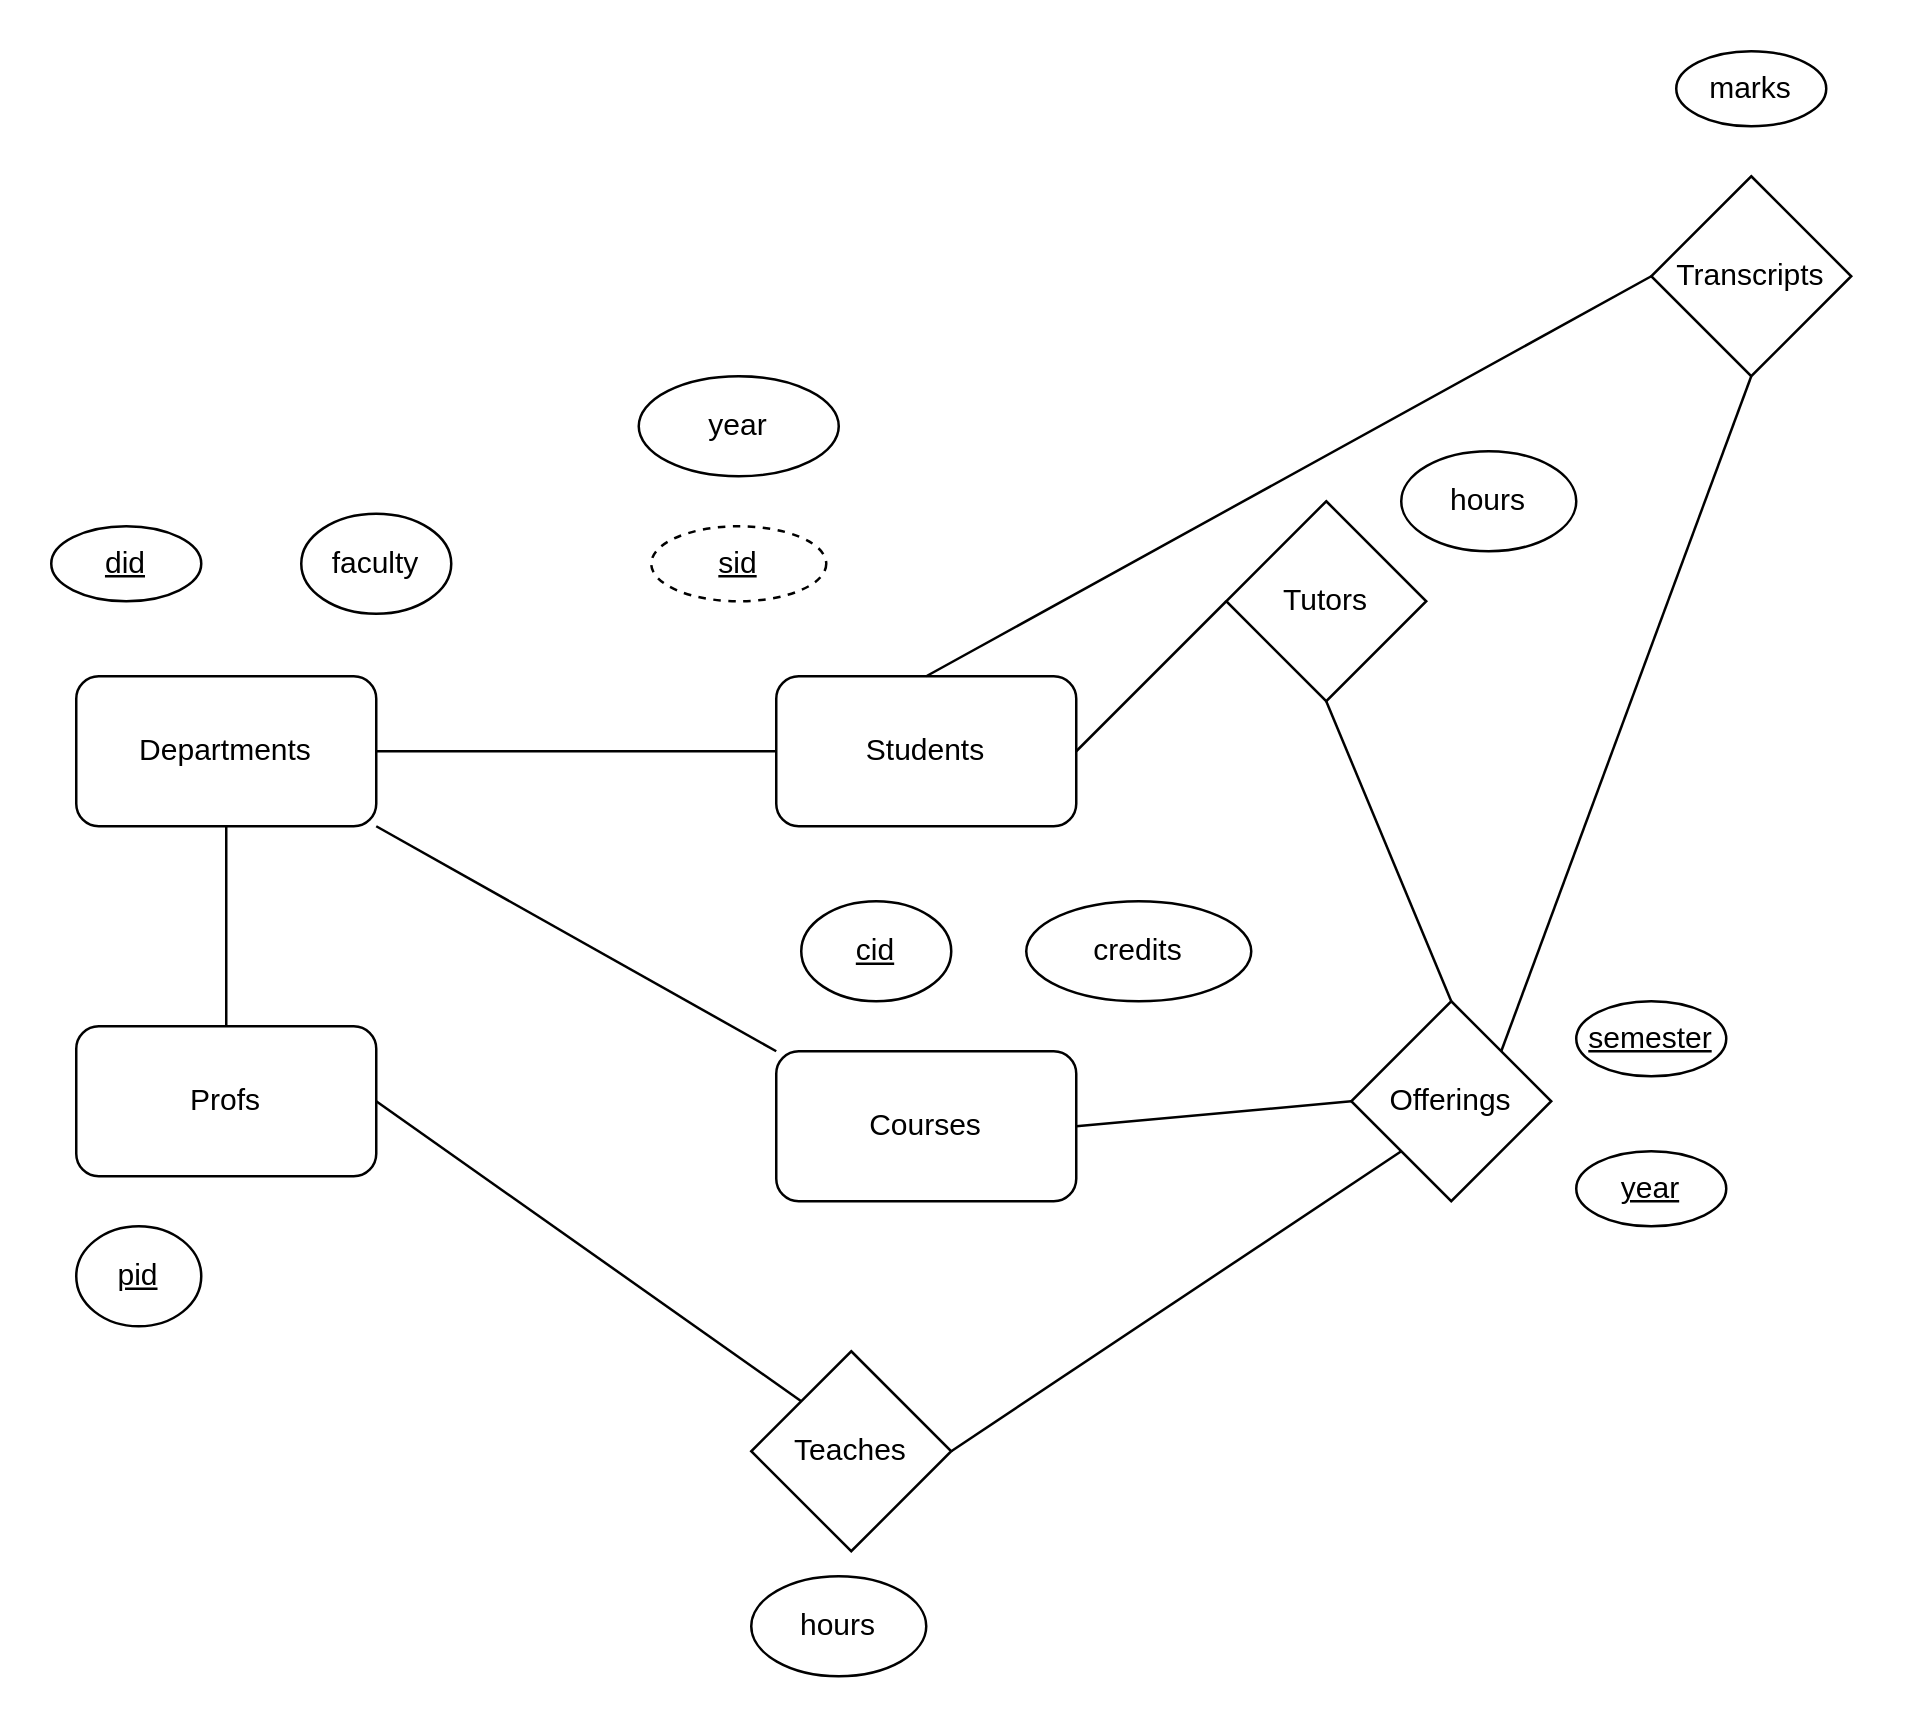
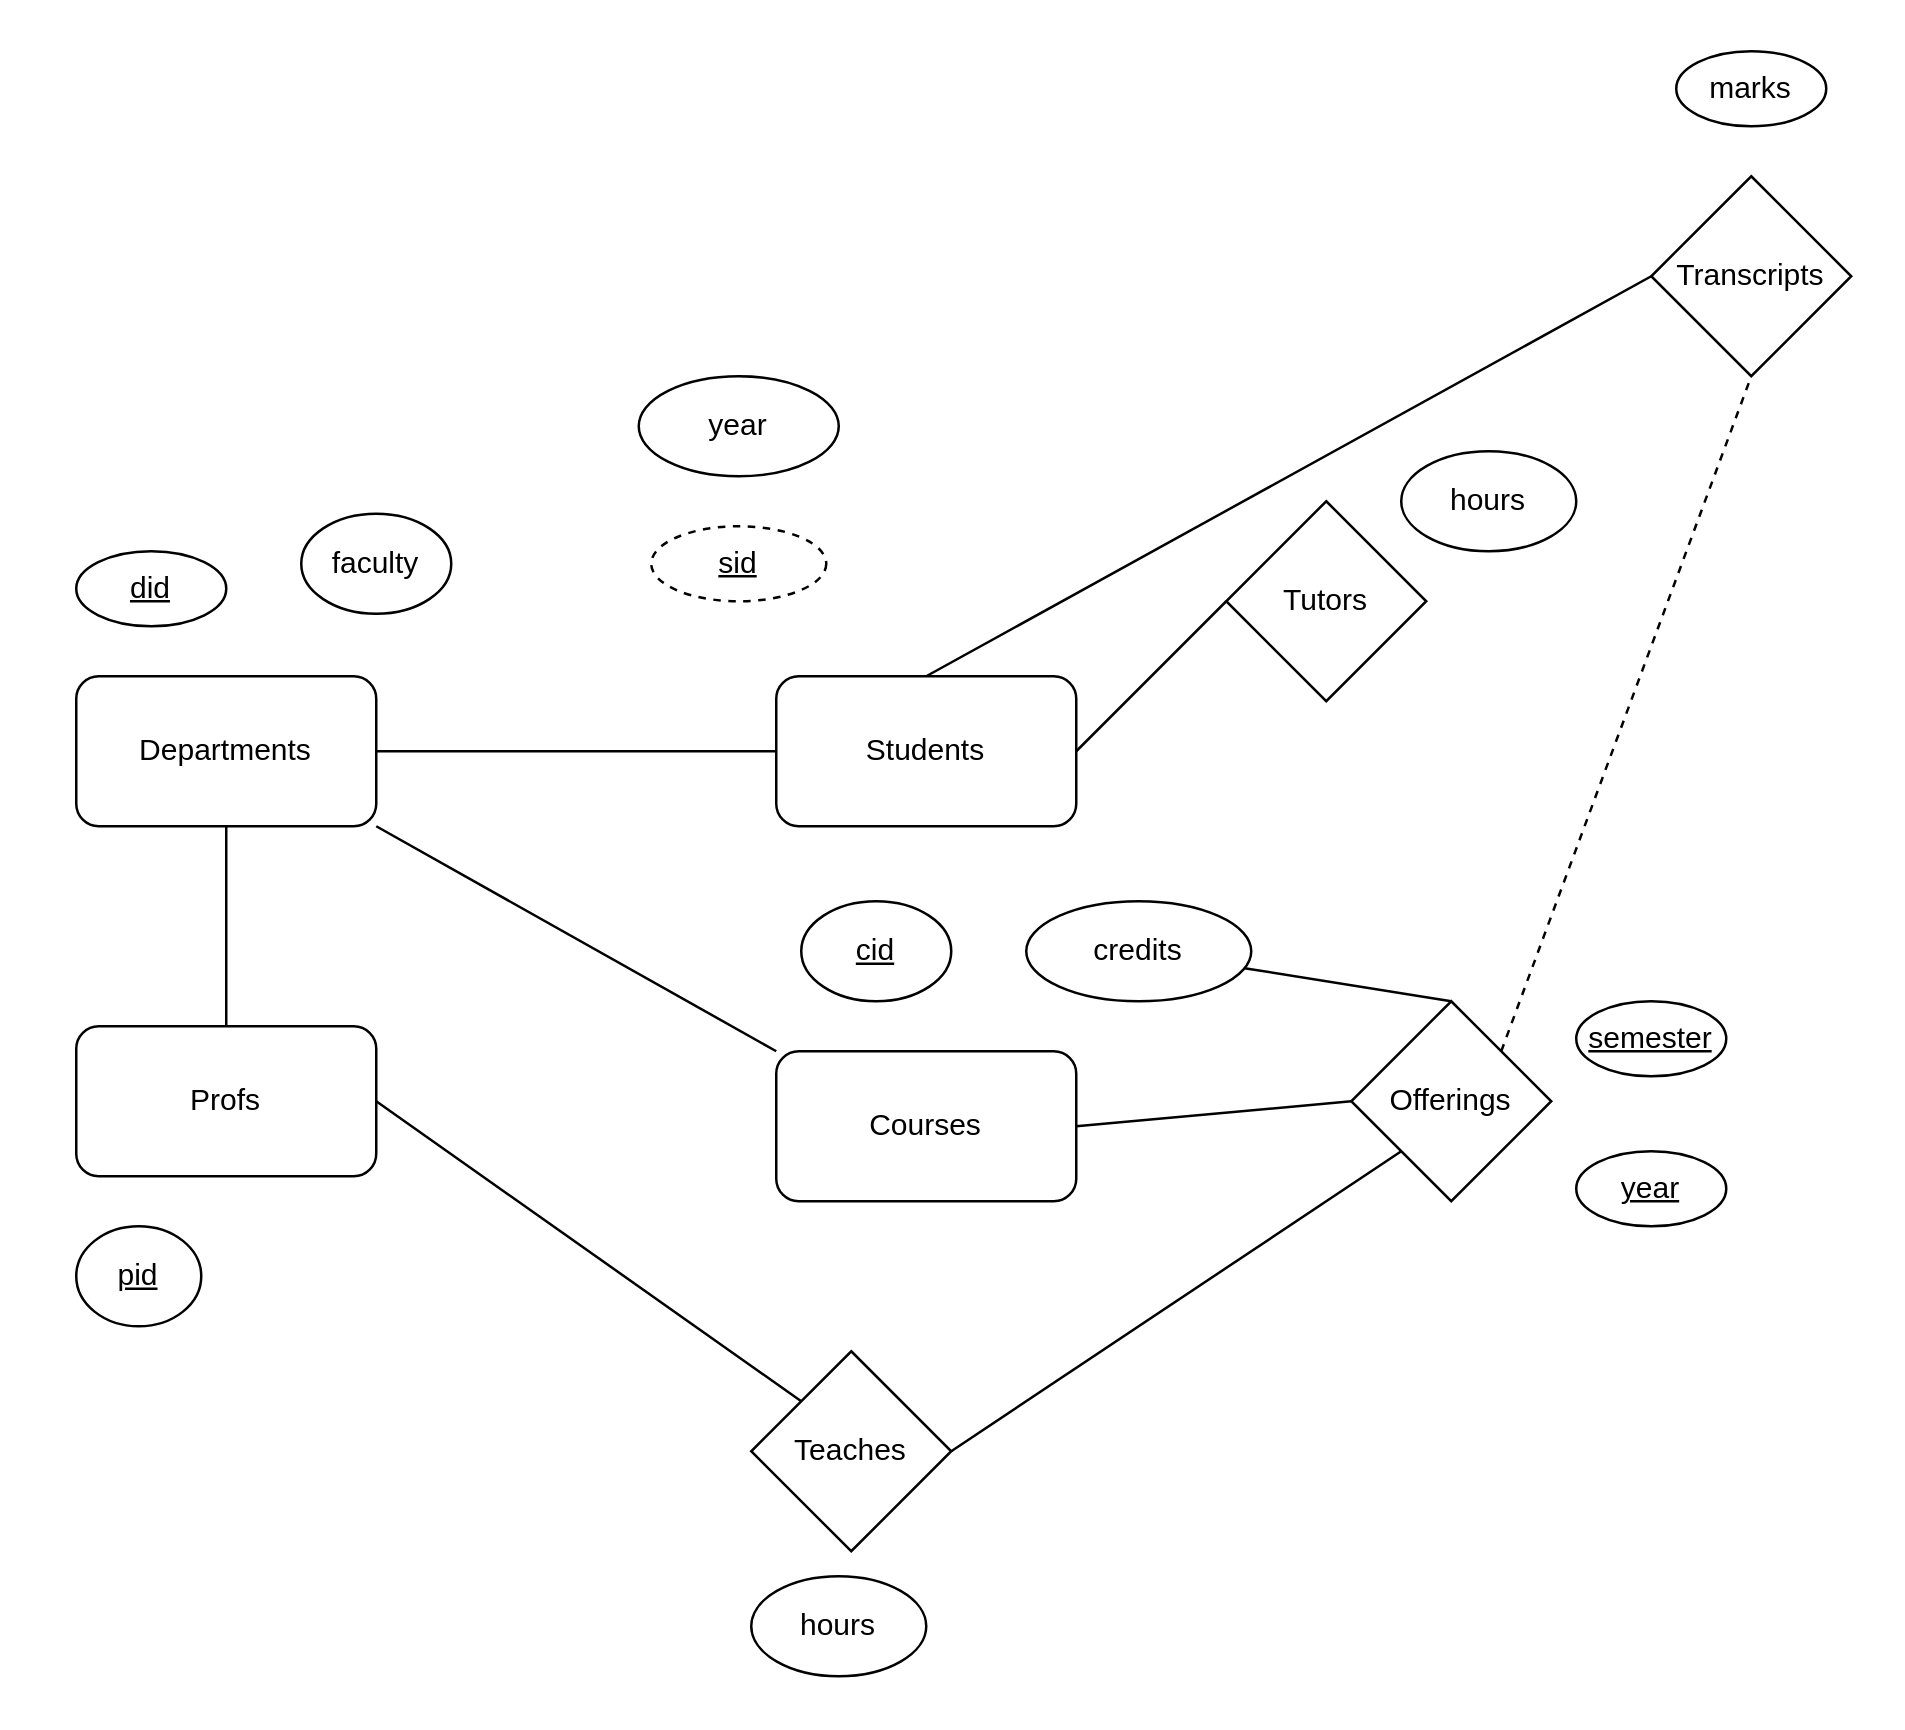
(126, 564) -> (151, 589)
(1627, 711) -> (1627, 711)
(1389, 852) -> (1348, 985)
